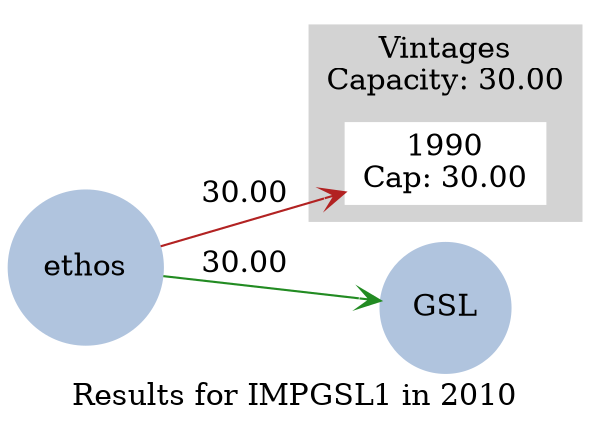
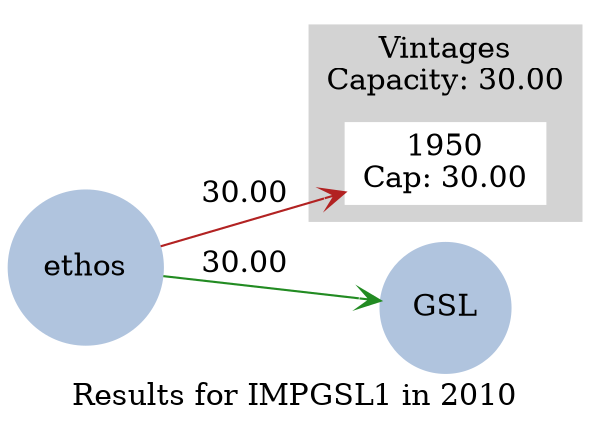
(446, 164) -> (446, 164)
